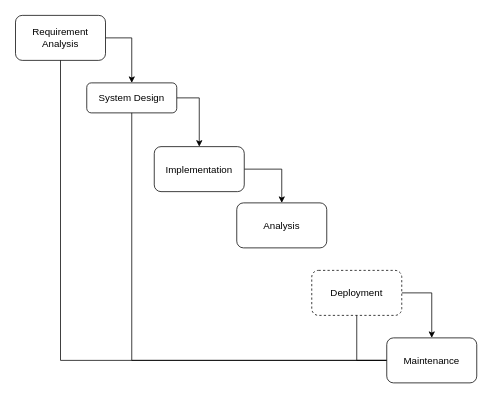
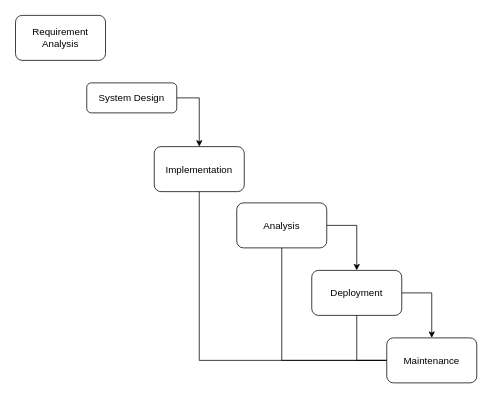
(132, 56) -> none
(282, 182) -> none
none -> (357, 230)
(132, 236) -> none
(60, 245) -> none
none -> (199, 275)
(357, 293) -> (357, 293)
none -> (282, 303)
